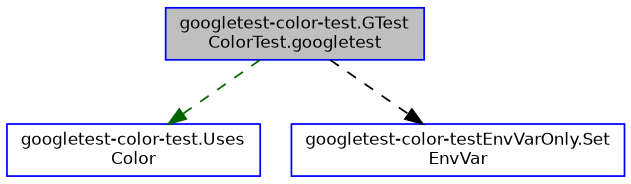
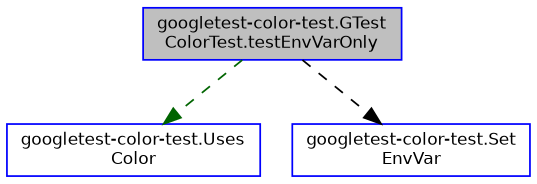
(295, 34) -> (272, 34)
(458, 150) -> (411, 150)
